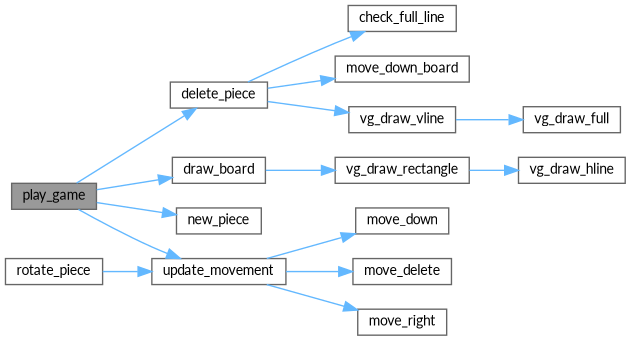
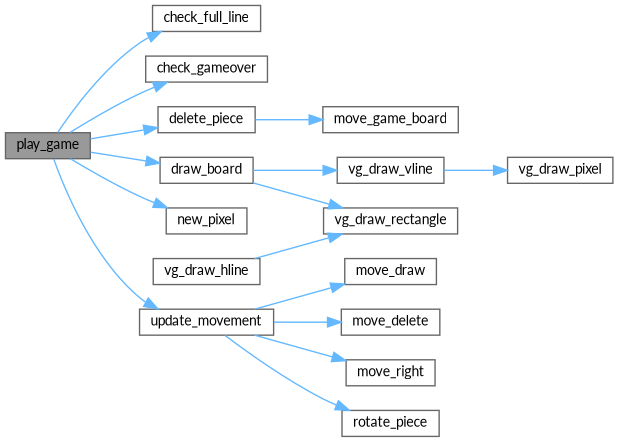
(299, 58) -> (98, 80)
none -> (207, 69)
(402, 69) -> (391, 120)
(301, 106) -> (288, 170)
(572, 120) -> (560, 170)
(487, 170) -> (291, 248)
(219, 221) -> (207, 221)
(402, 221) -> (391, 272)
(120, 272) -> (279, 373)
